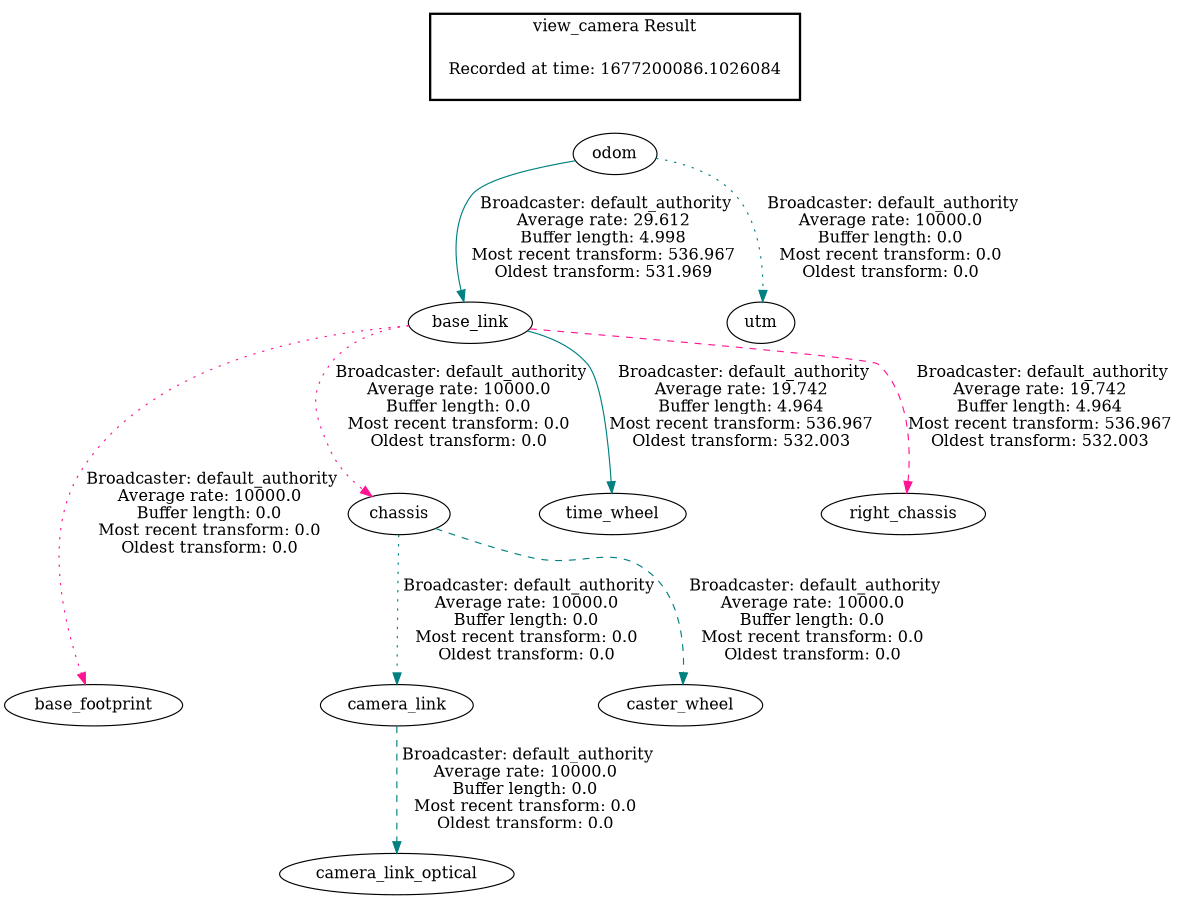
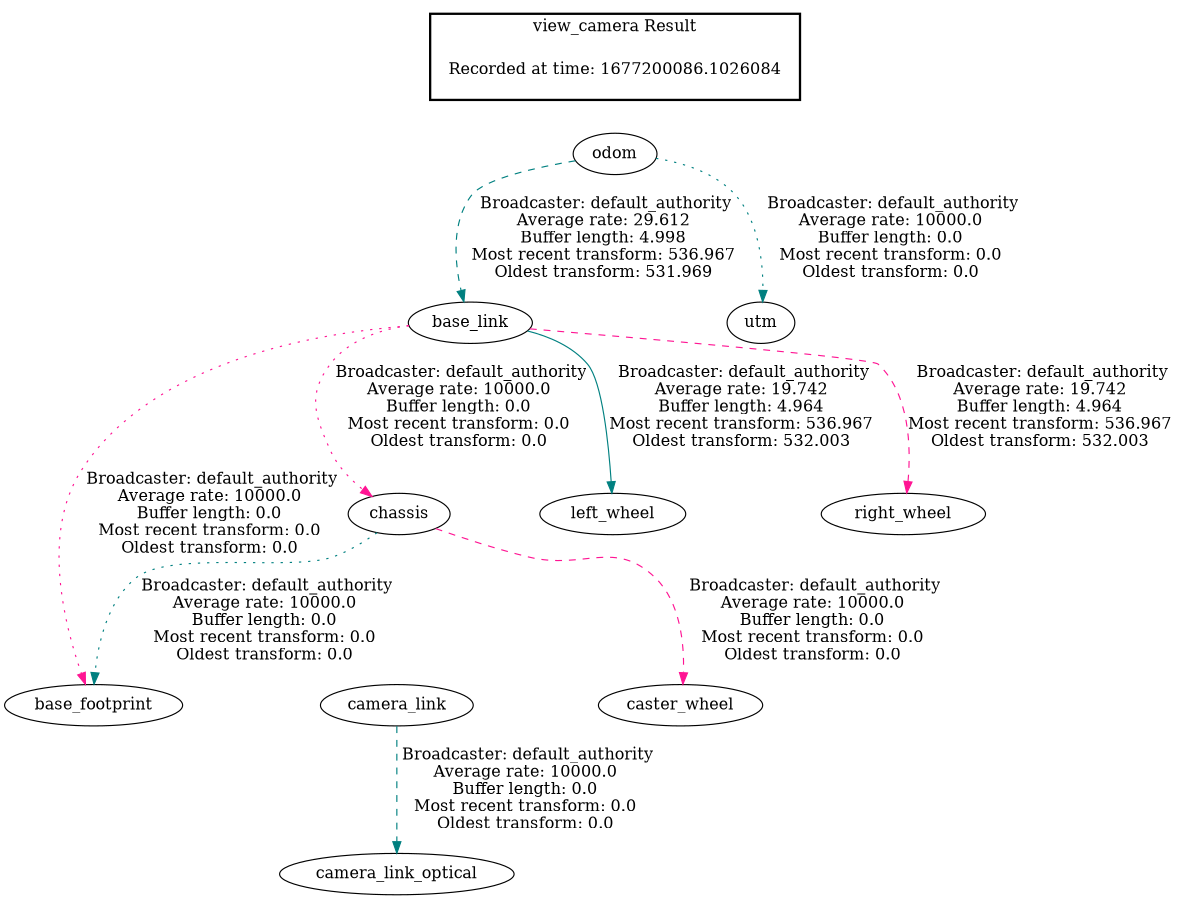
(476, 191) -> (476, 191)
(613, 514) -> (613, 514)
(903, 514) -> (903, 514)
(597, 558) -> (597, 558)
(398, 604) -> (206, 563)
